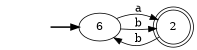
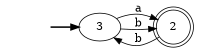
(100, 27) -> (100, 27)
